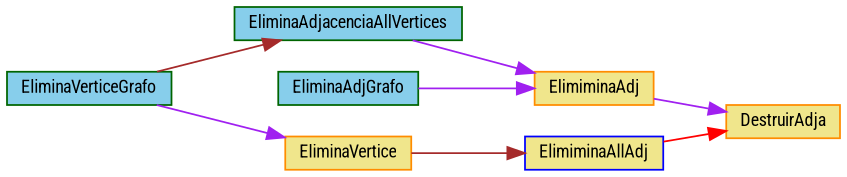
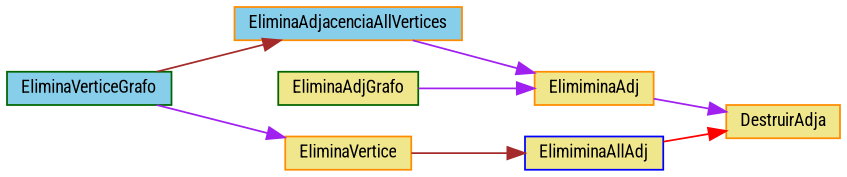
(348, 24) -> (348, 24)
(348, 88) -> (348, 88)
